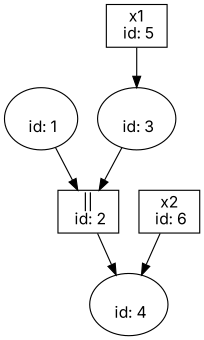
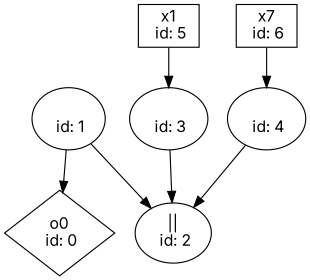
(88, 212) -> (173, 233)
(169, 212) -> (267, 26)
none -> (60, 233)
(105, 249) -> (223, 172)
